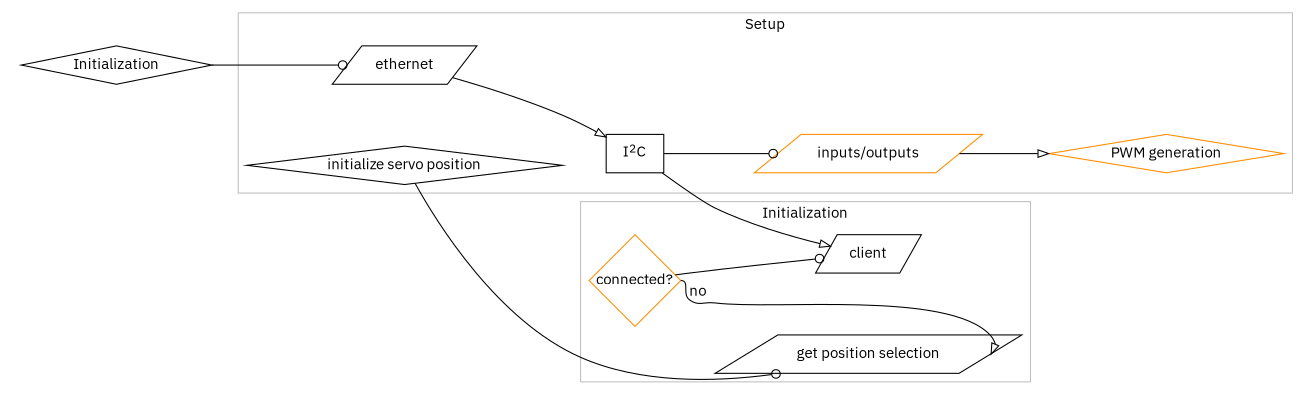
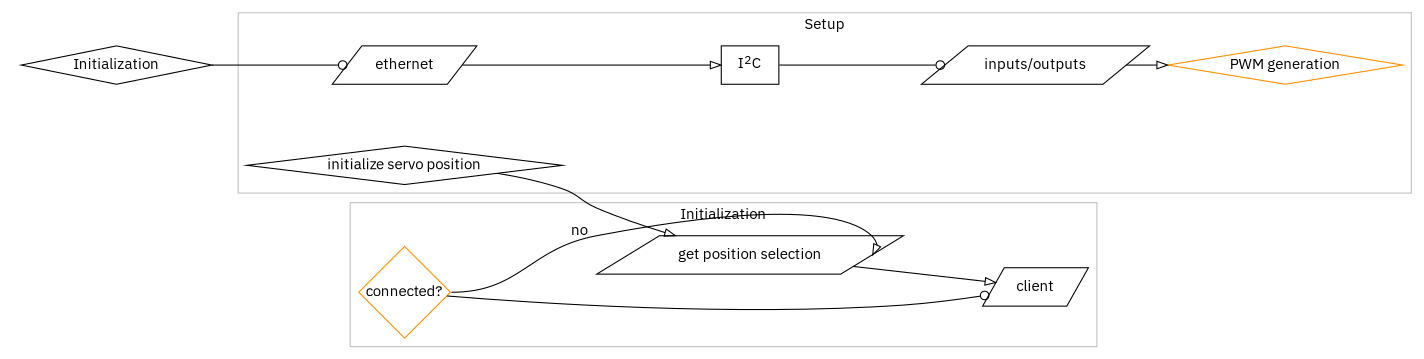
(868, 154) -> (1036, 65)
(737, 218) -> (919, 274)
(559, 345) -> (602, 210)
